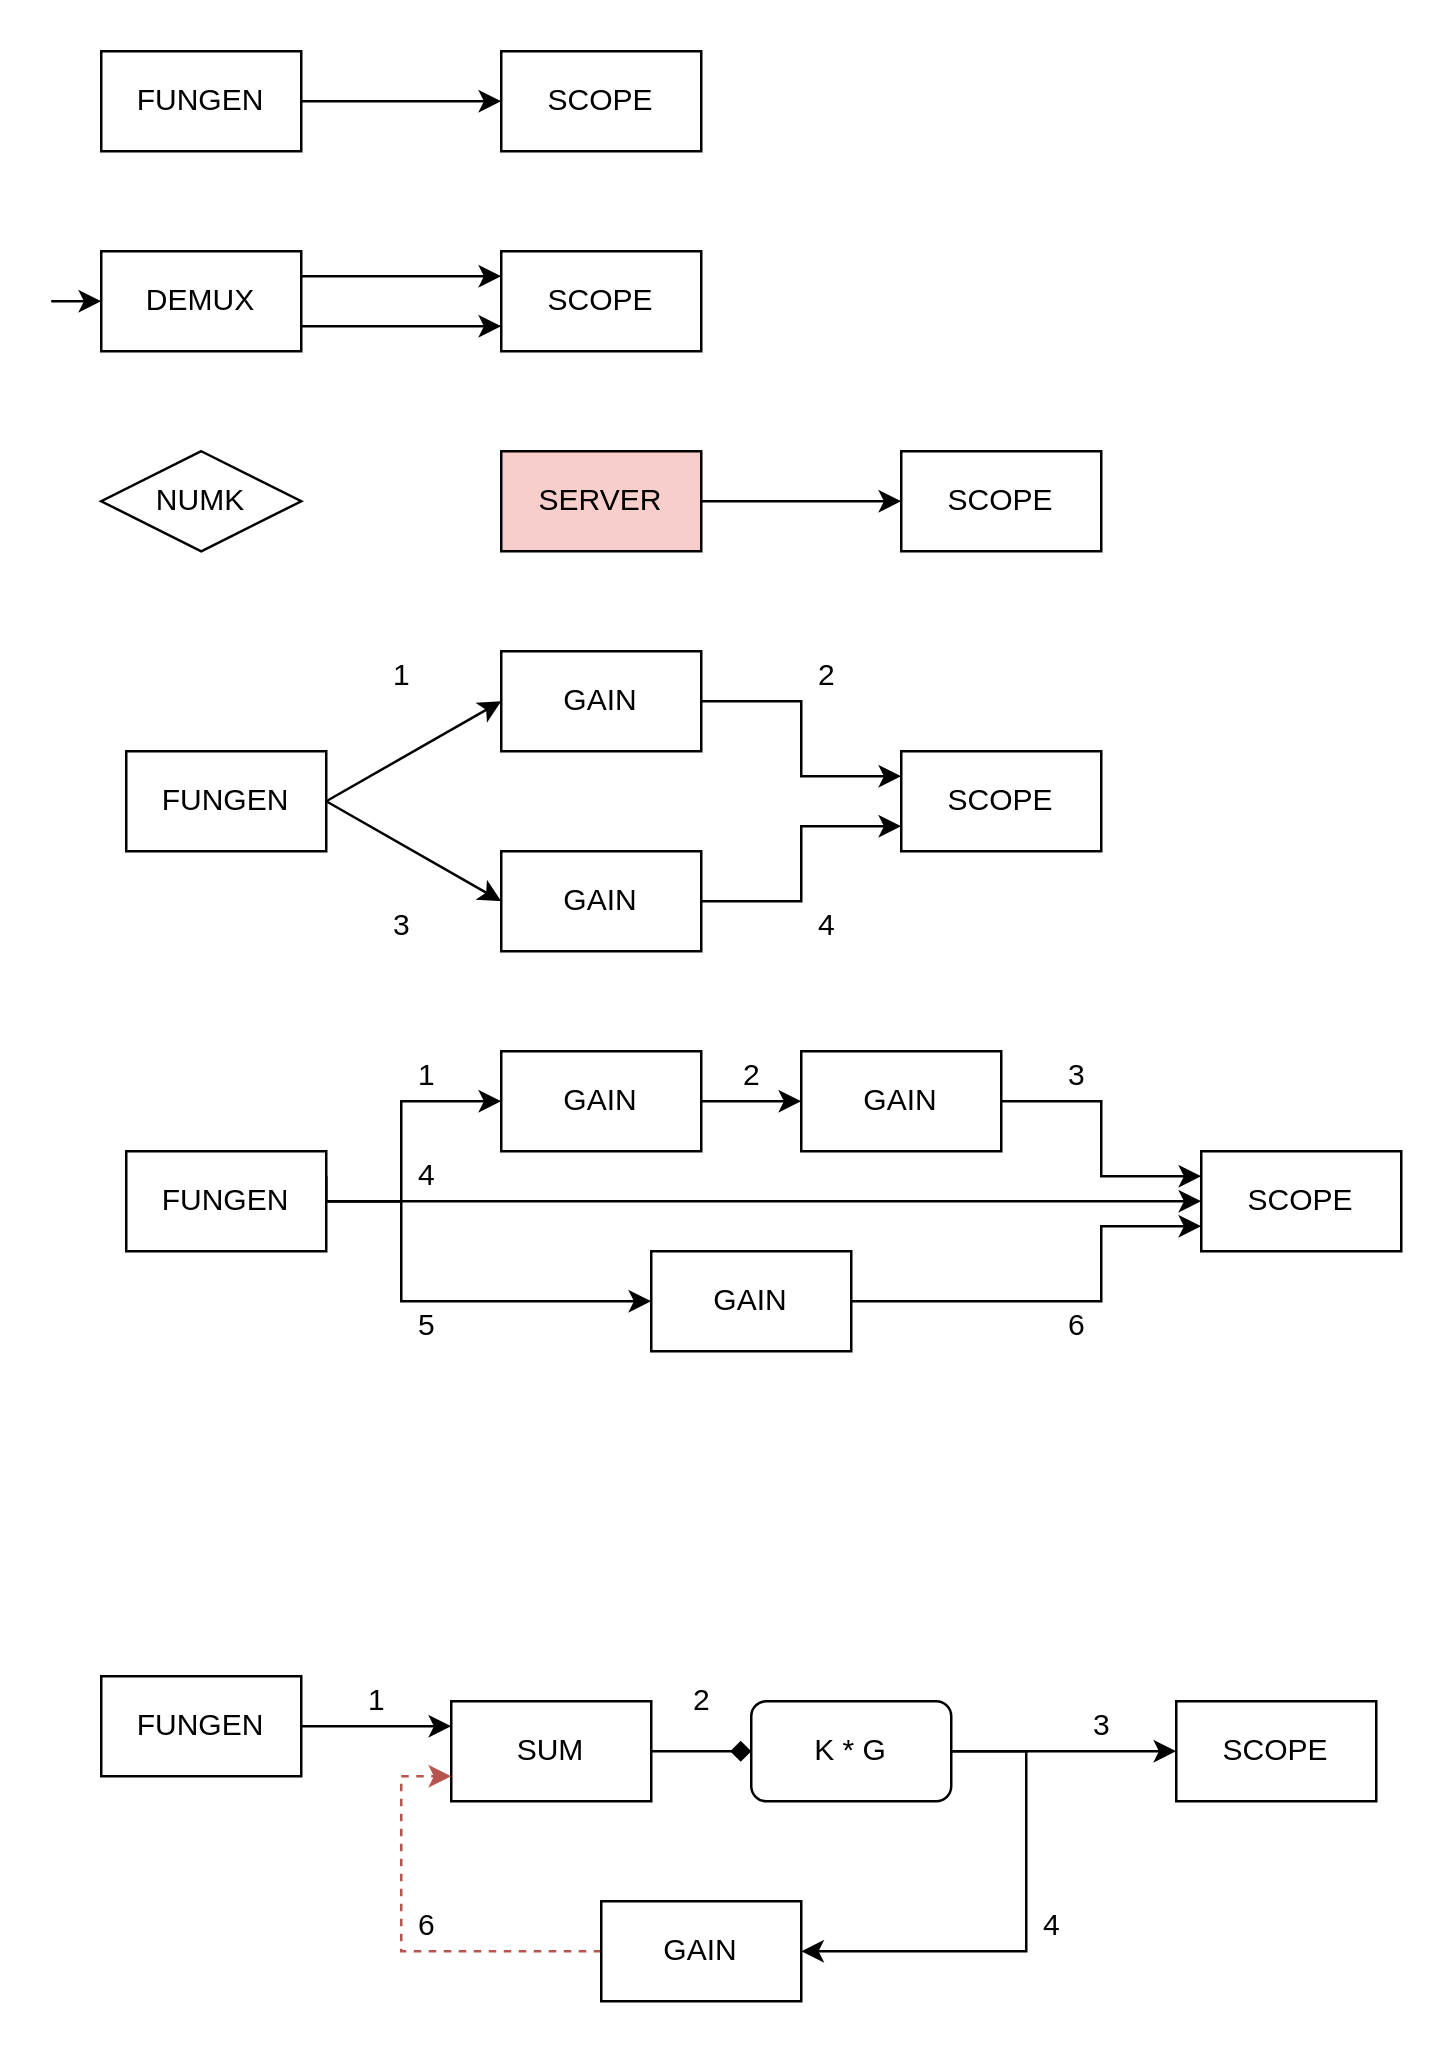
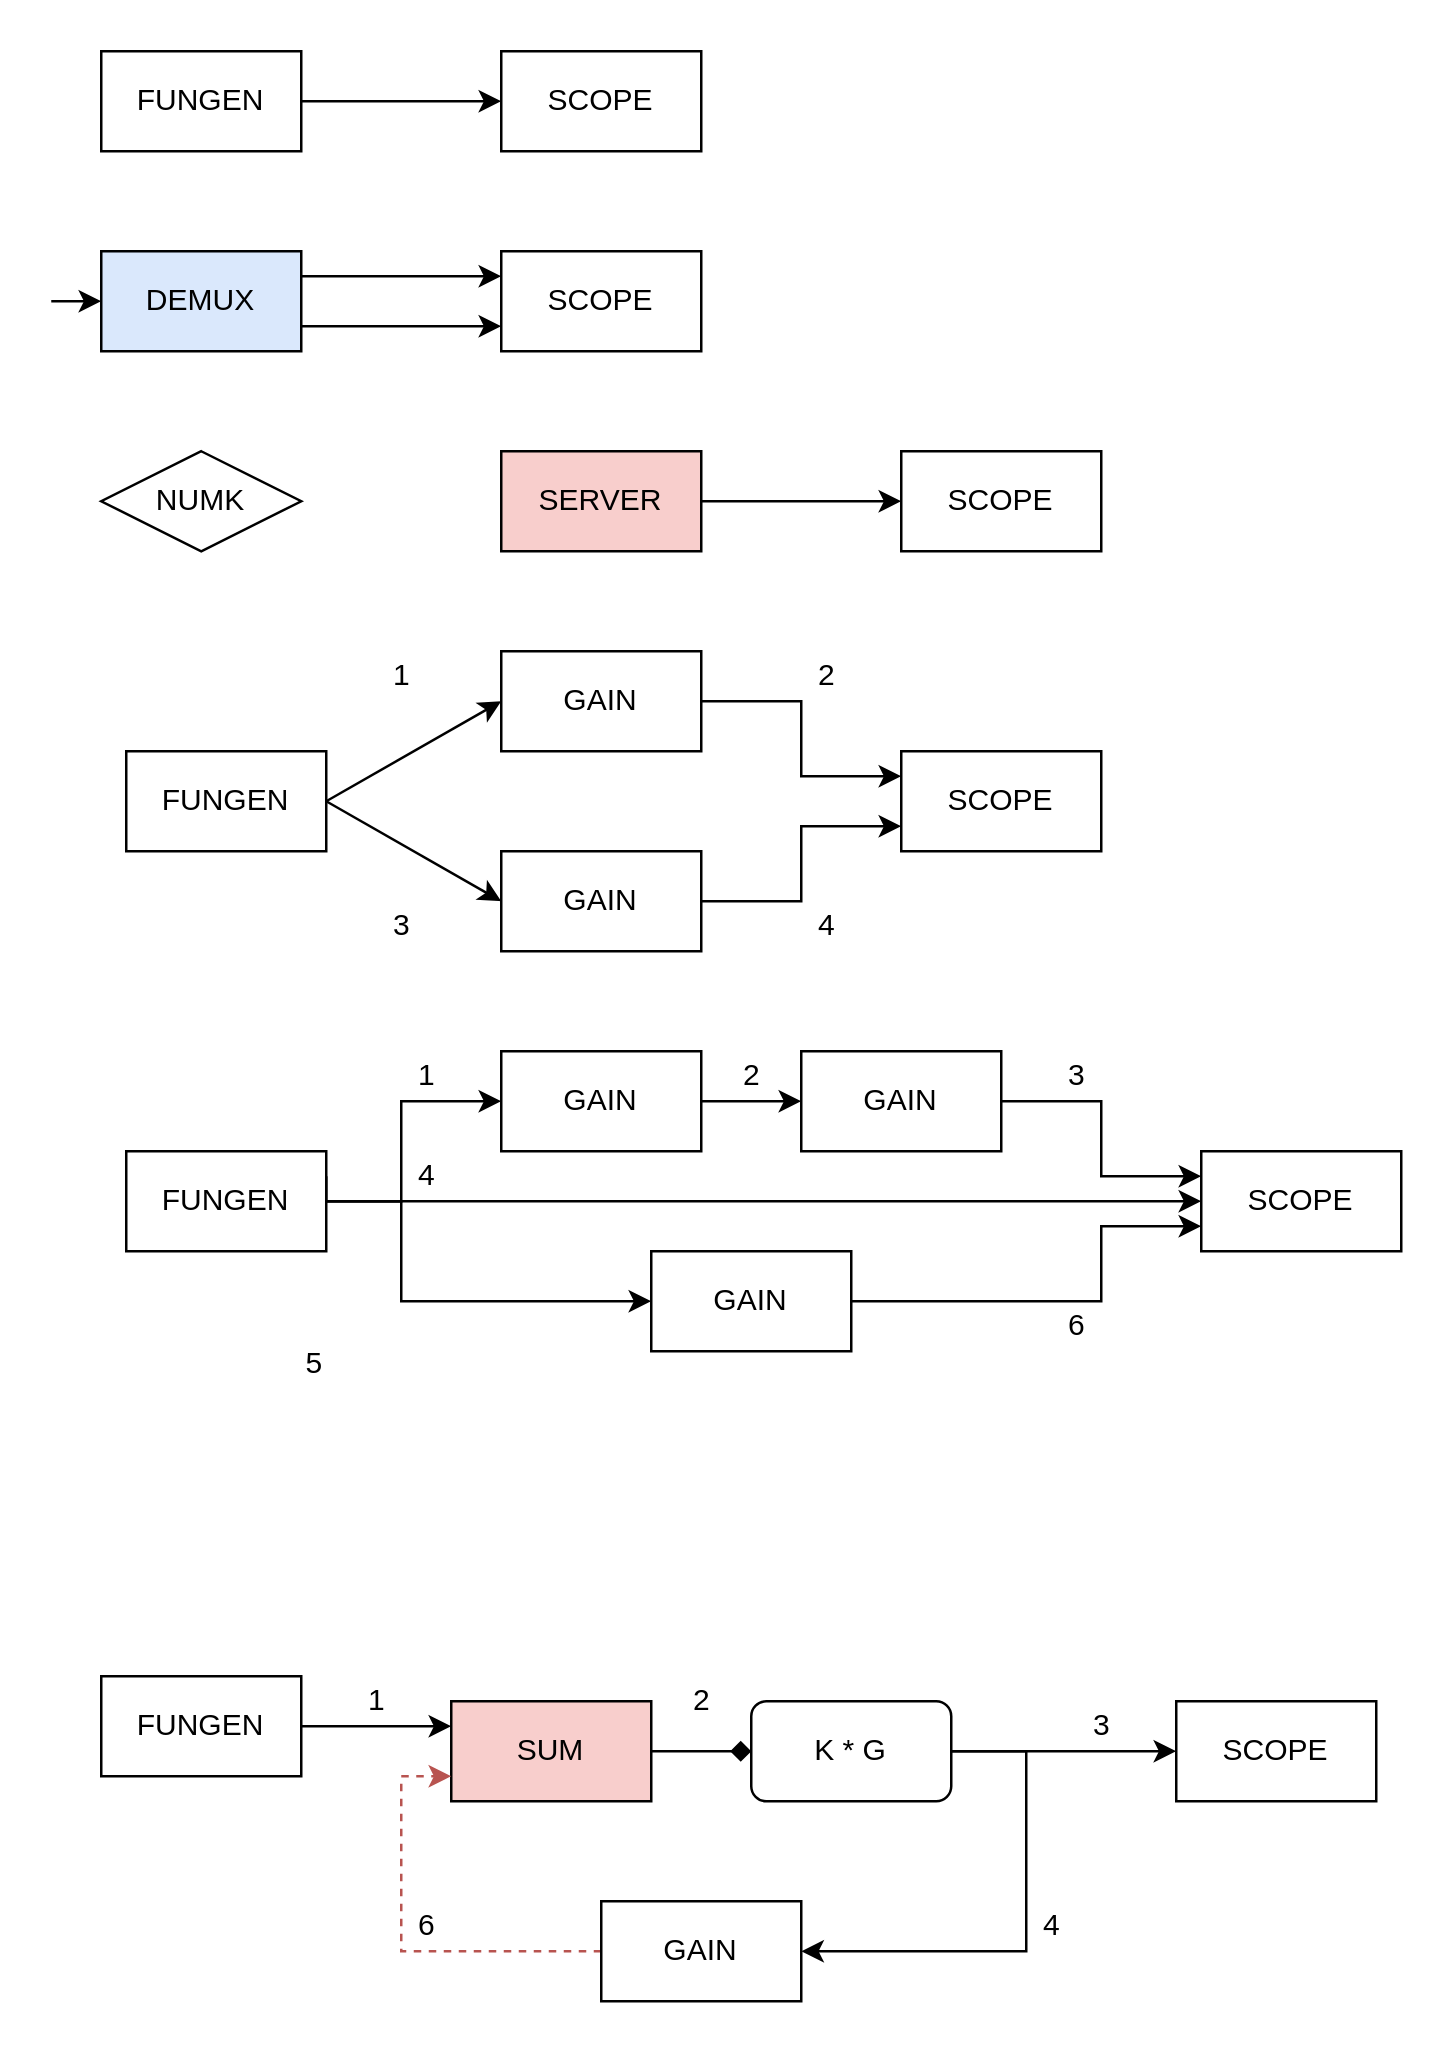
(201, 301) -> (201, 301)
(426, 1326) -> (314, 1364)
(551, 1751) -> (551, 1751)
